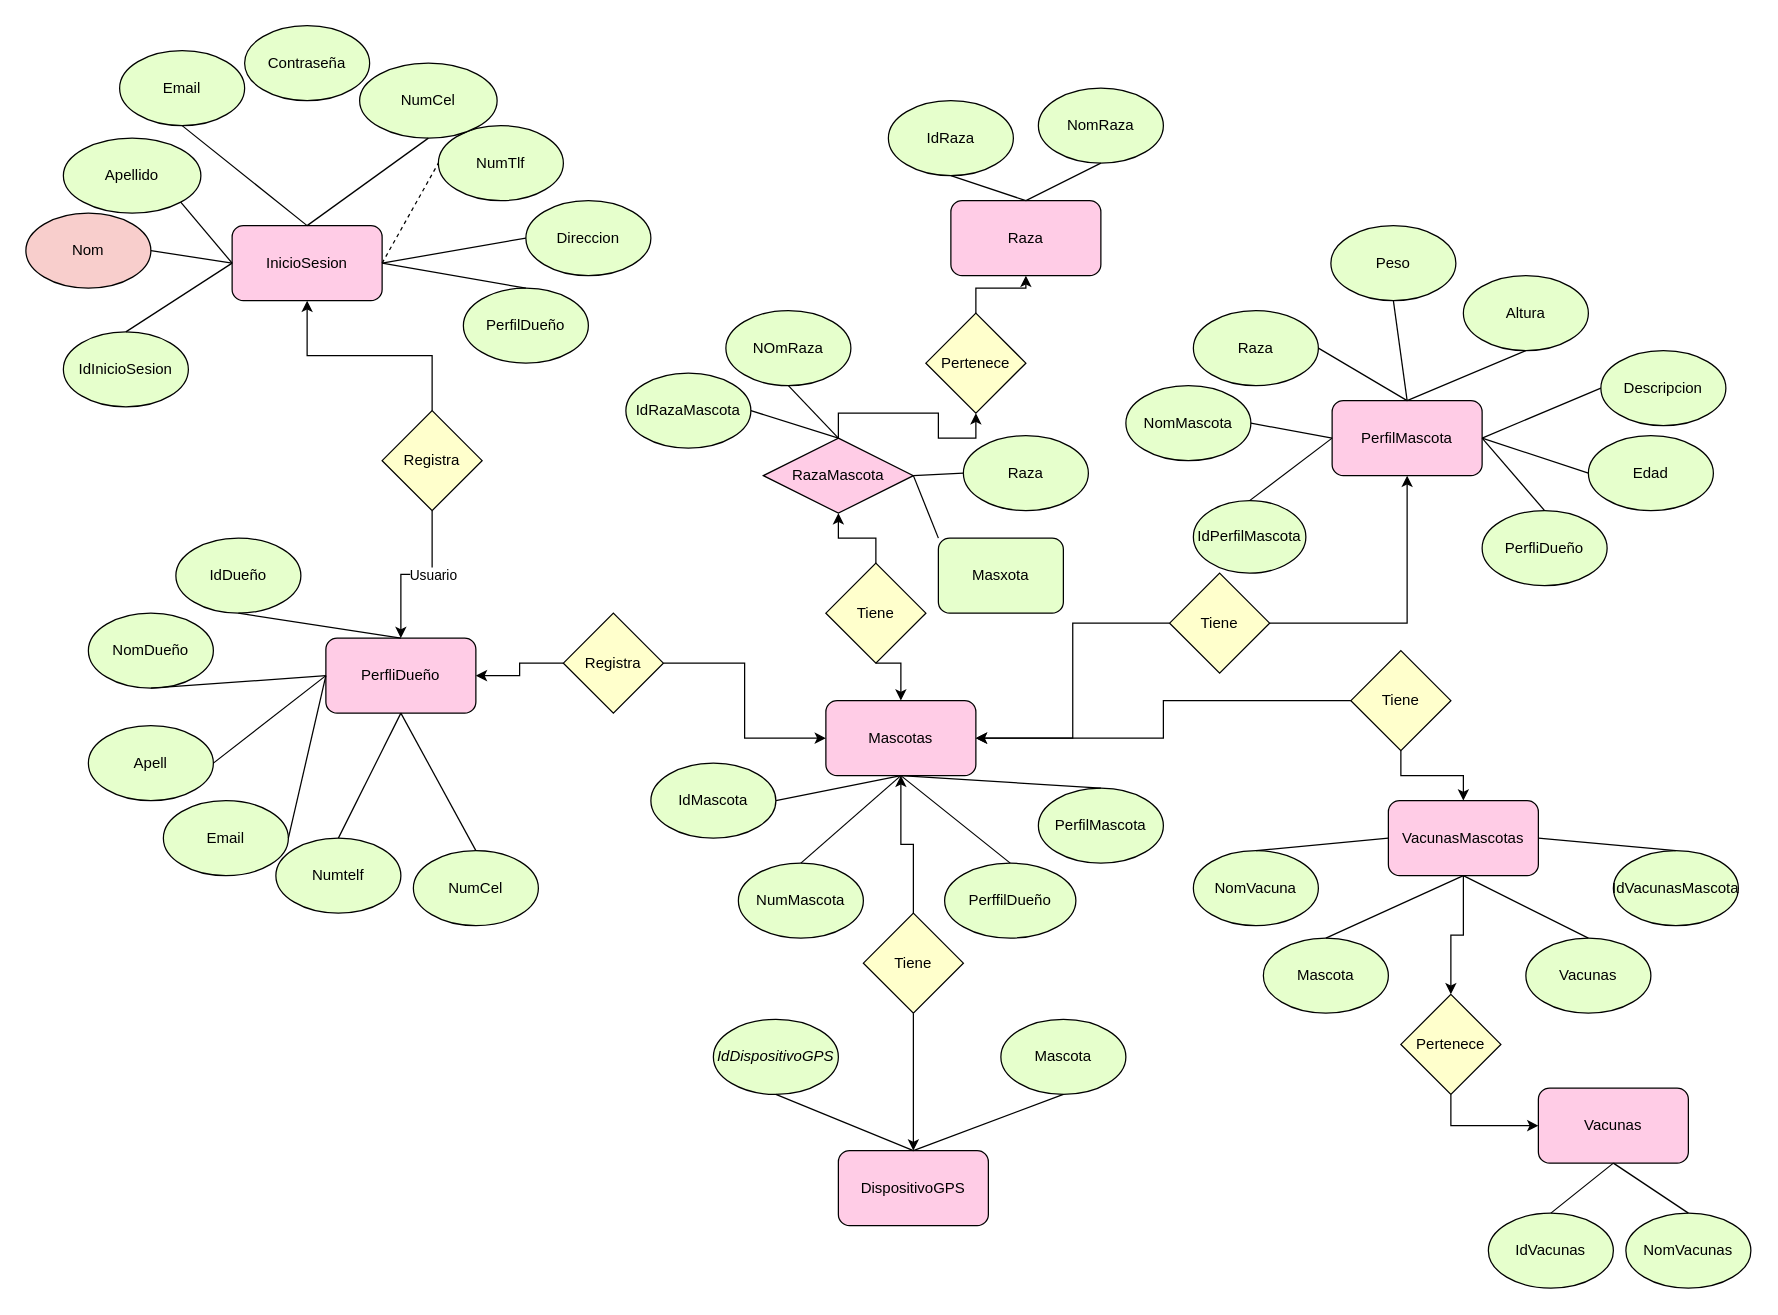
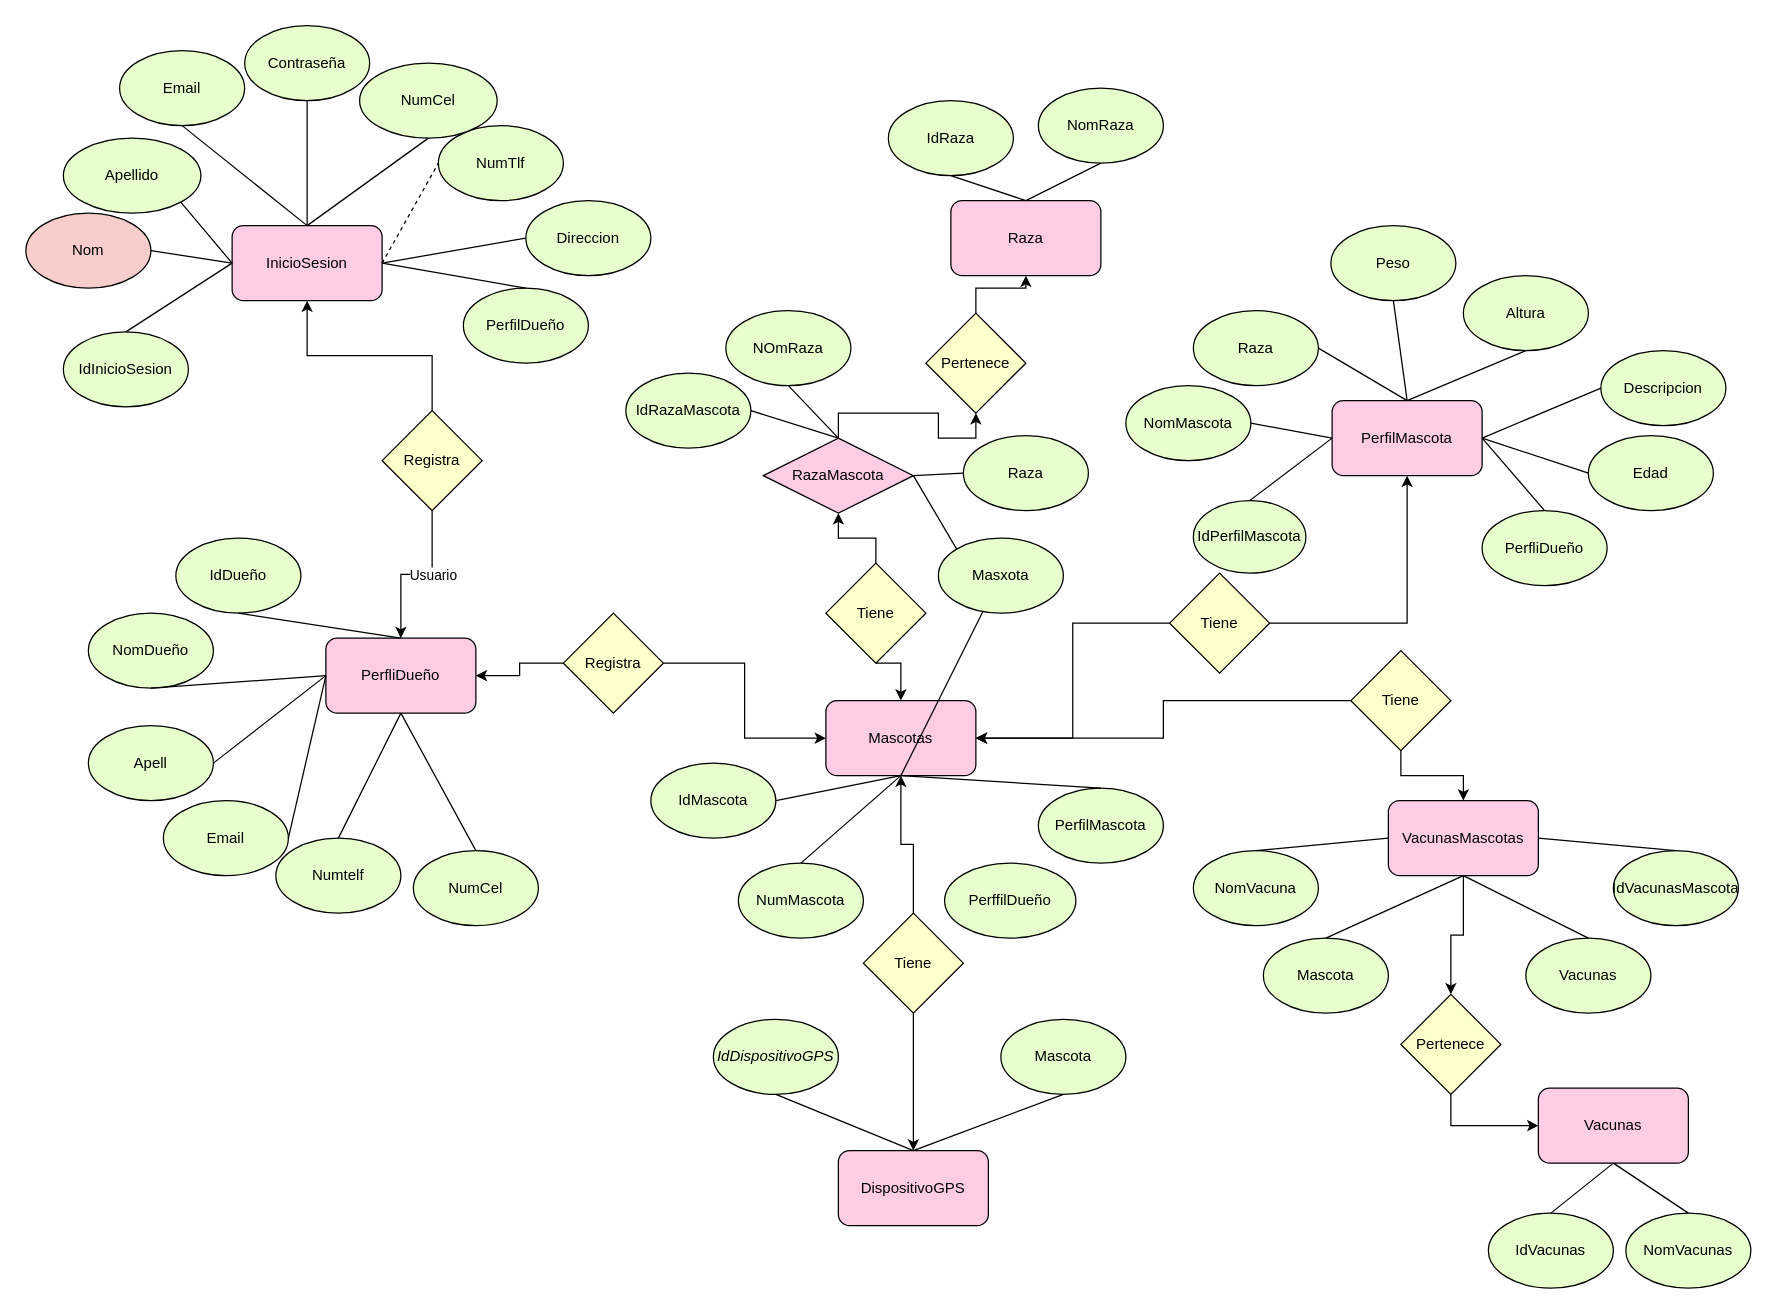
none -> (307, 161)
(1001, 576) -> (1001, 576)
(956, 820) -> (942, 693)
